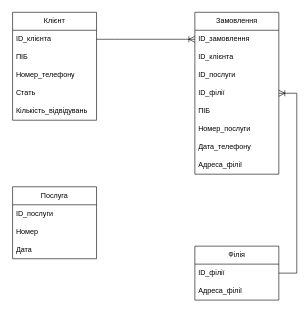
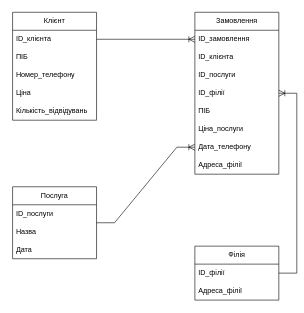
(26, 93) -> (24, 93)
(225, 129) -> (222, 129)
none -> (145, 186)
(26, 232) -> (26, 232)
